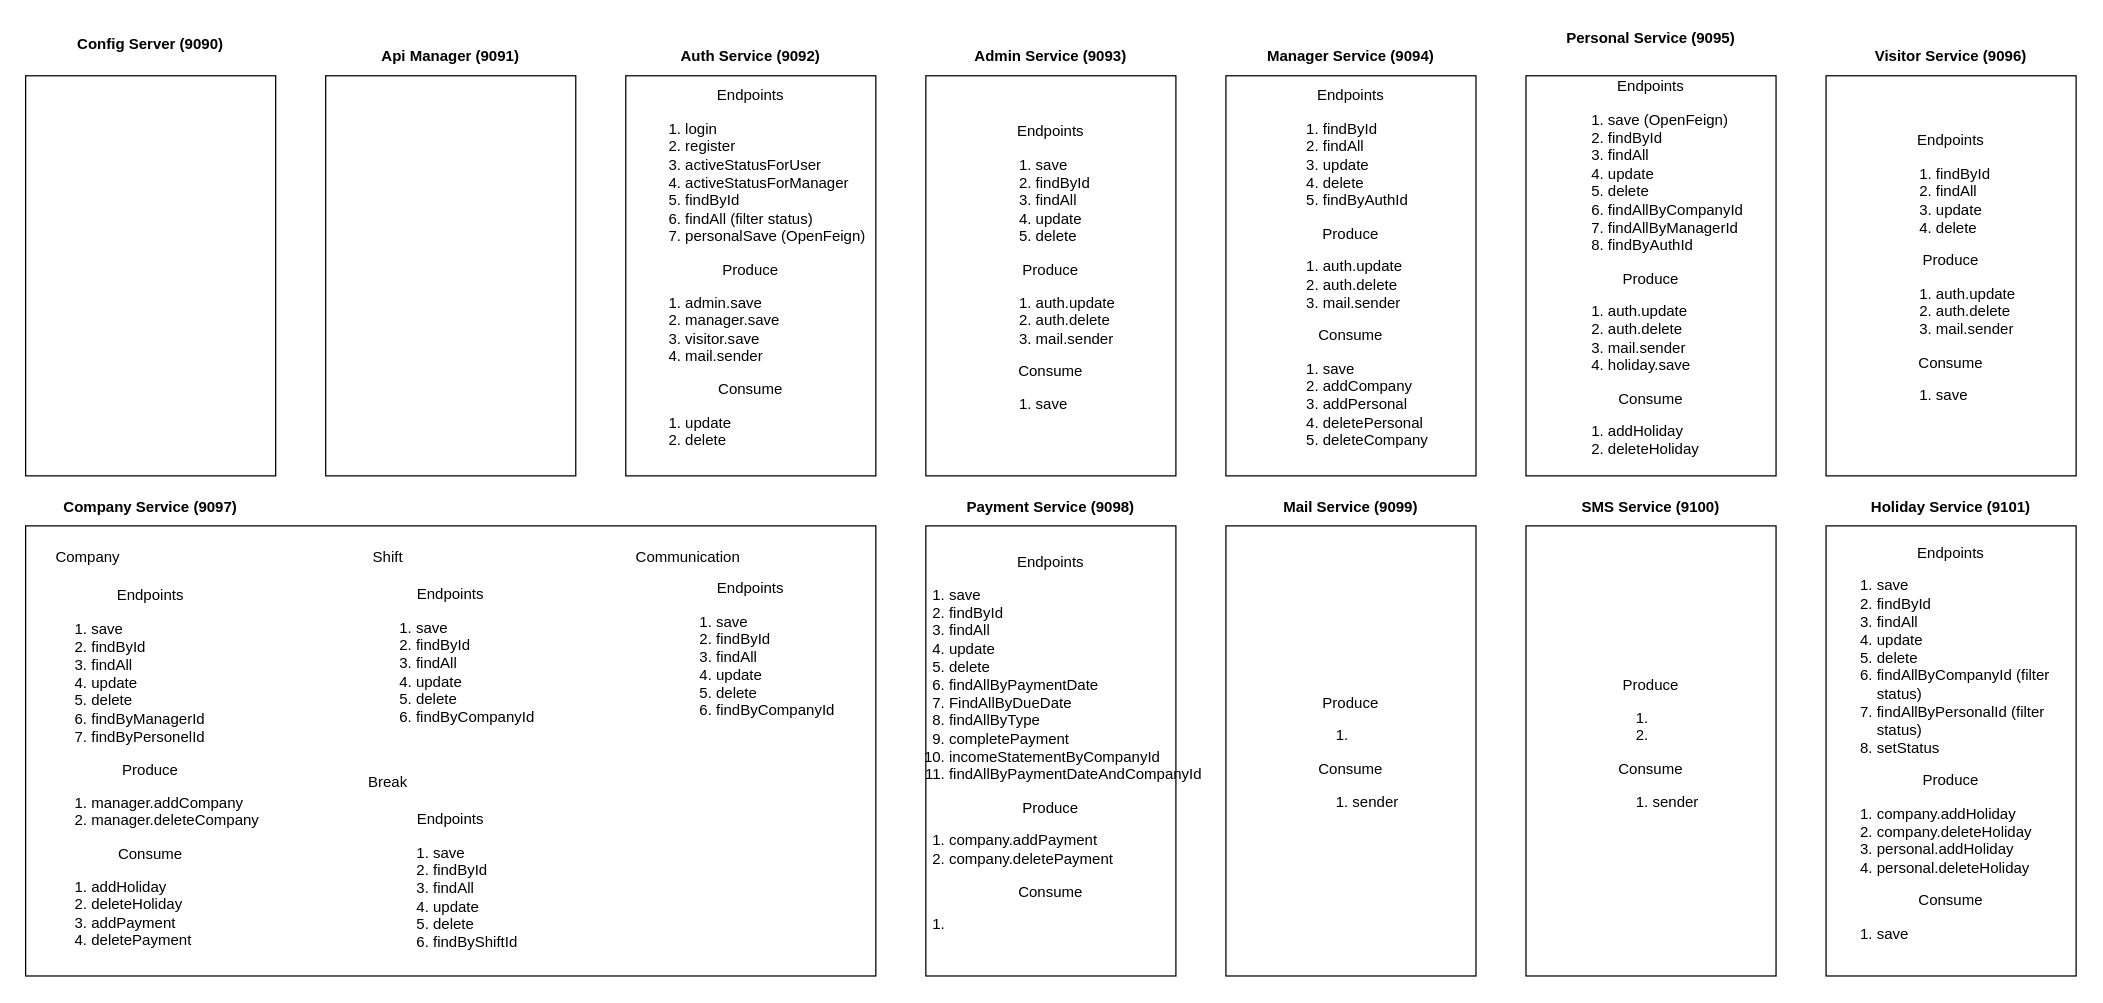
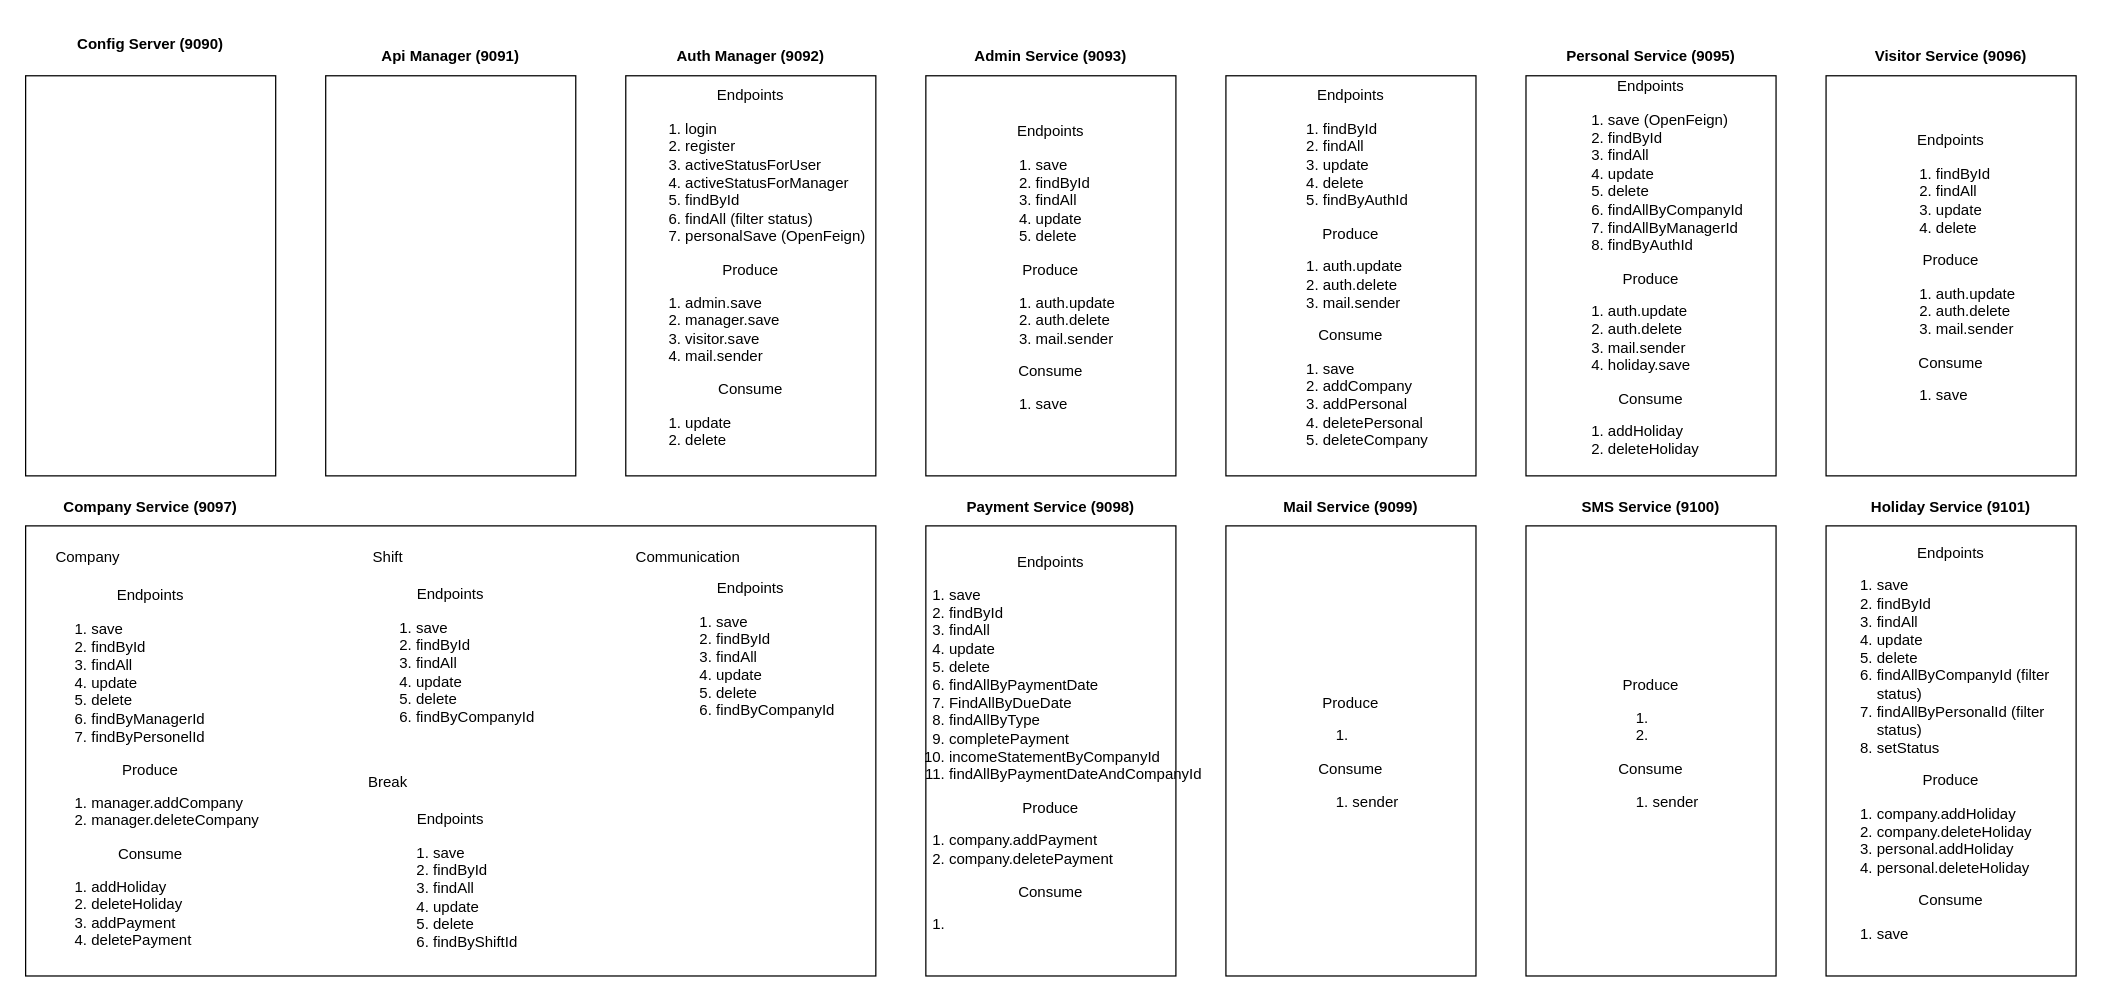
(1651, 38) -> (1651, 57)
(751, 57) -> (751, 57)
(1351, 57) -> none
